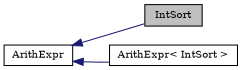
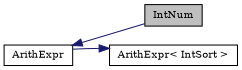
(174, 15) -> (174, 15)
(96, 62) -> (86, 49)
